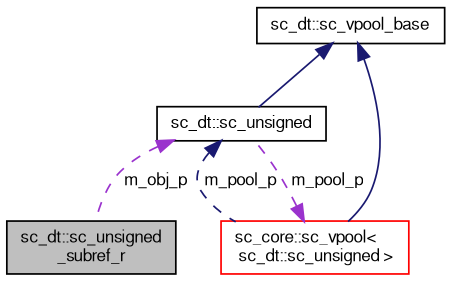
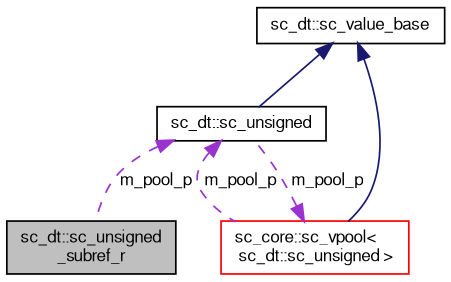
(351, 26) -> (351, 26)
(154, 181) -> (154, 181)
(202, 193) -> (202, 193)
